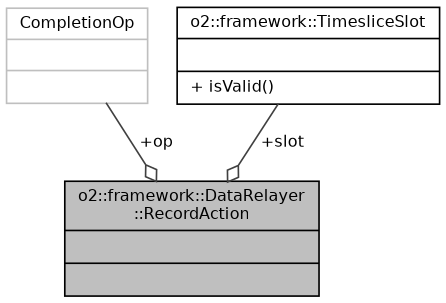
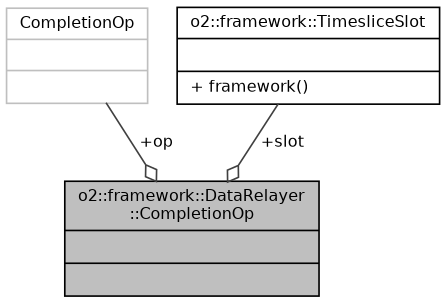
(233, 87) -> (250, 87)
(192, 214) -> (192, 214)
